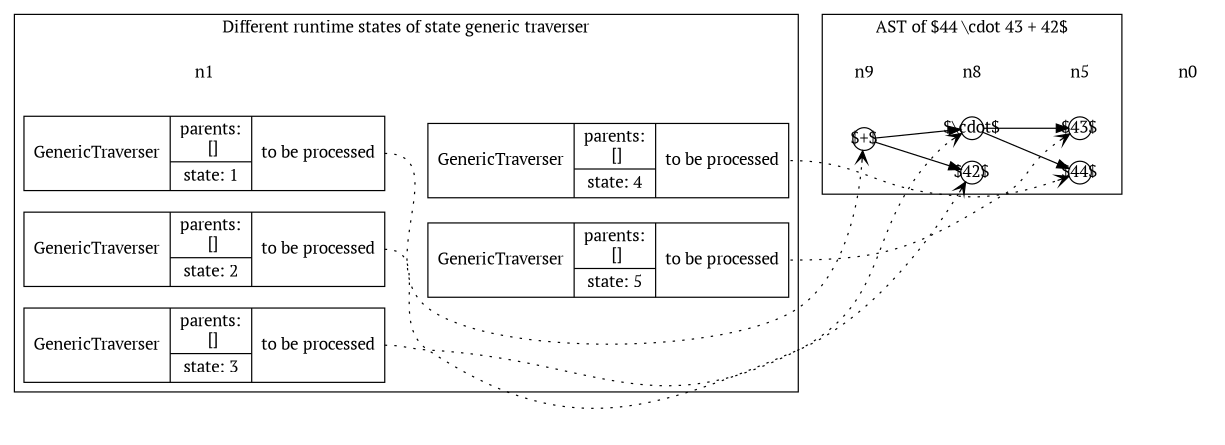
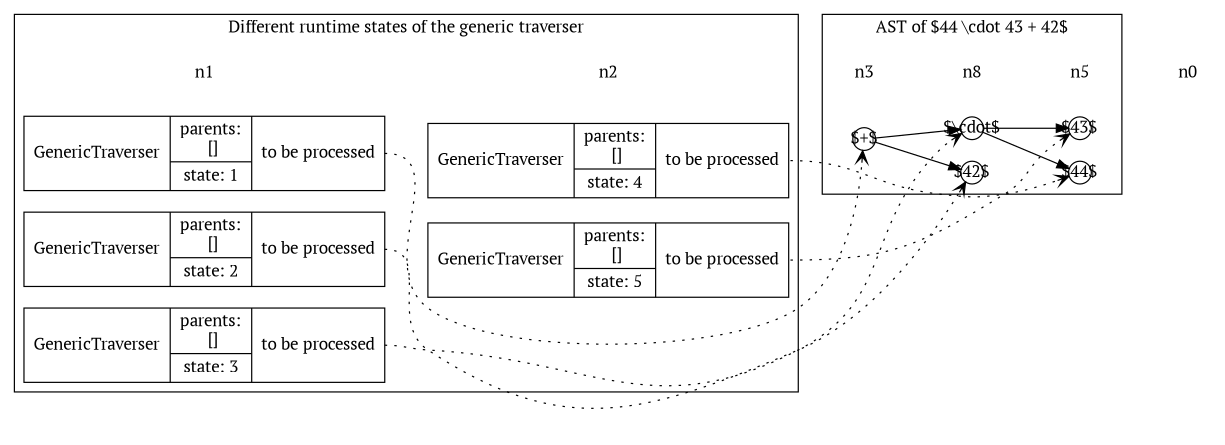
(406, 28) -> (406, 28)
none -> (608, 73)
(864, 73) -> (864, 73)
